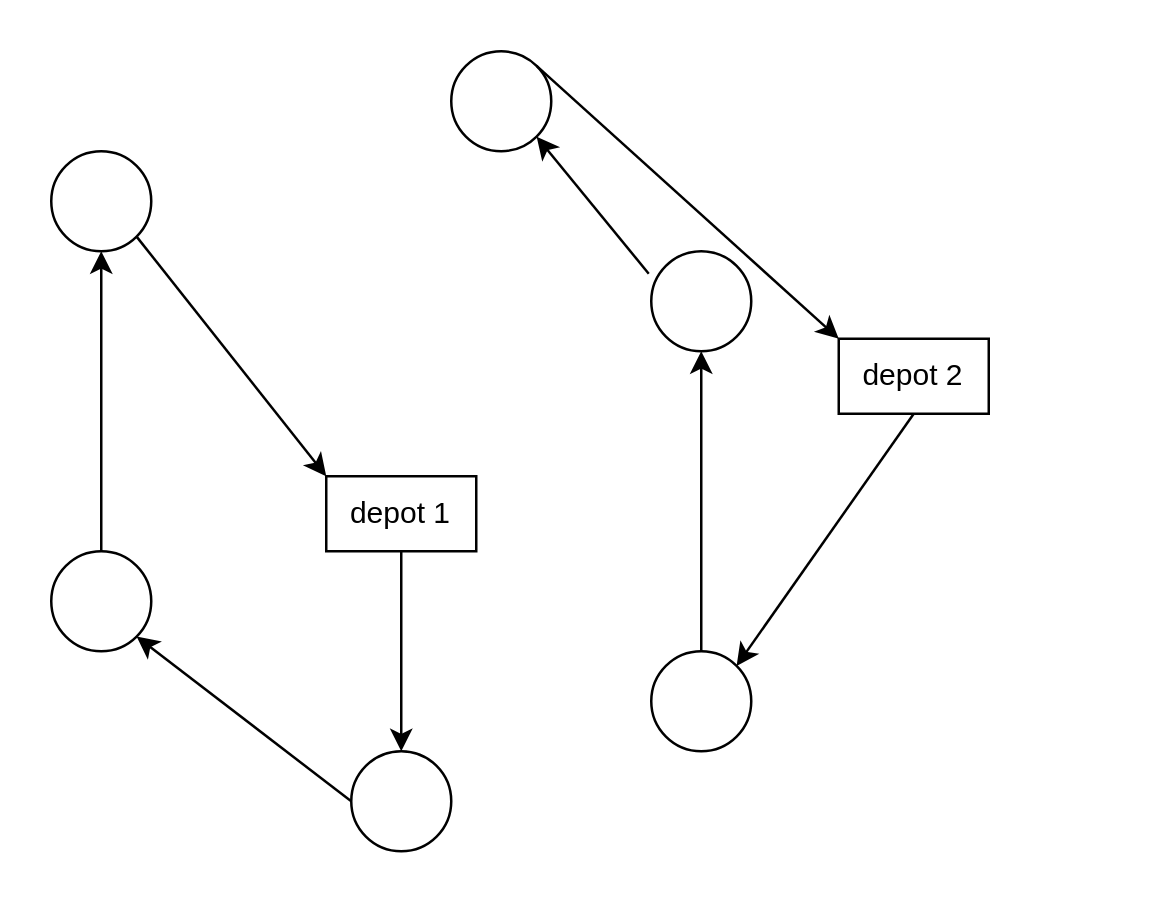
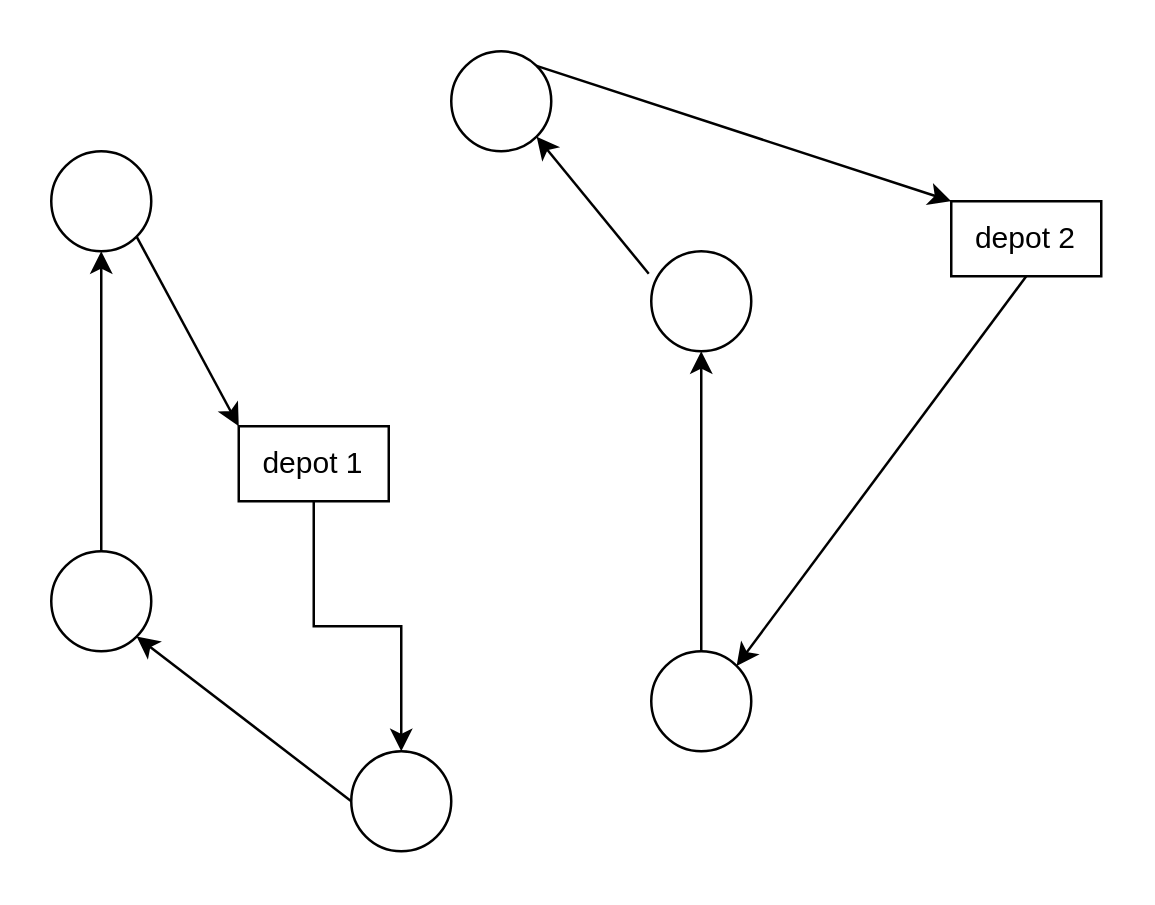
(914, 376) -> (1026, 239)
(401, 514) -> (314, 464)
